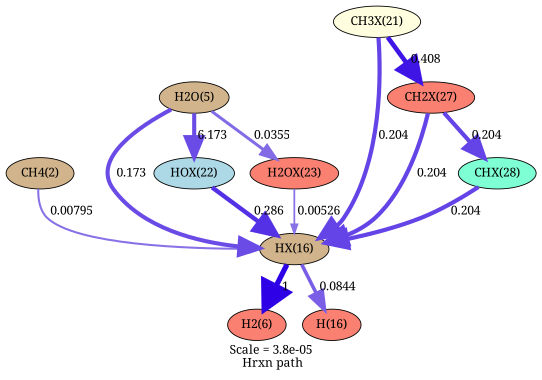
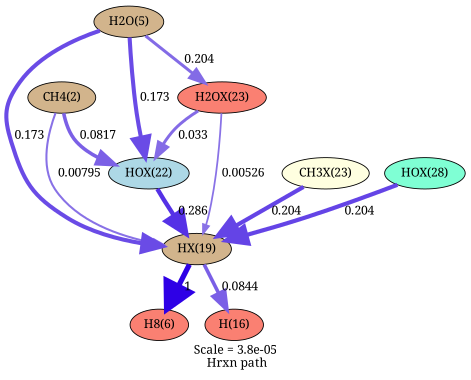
(377, 22) -> (326, 173)
(431, 98) -> none
none -> (179, 125)
(211, 135) -> (153, 98)
(271, 135) -> (198, 60)
none -> (75, 140)
(497, 173) -> (425, 173)
(294, 249) -> (197, 249)
(257, 325) -> (159, 325)
